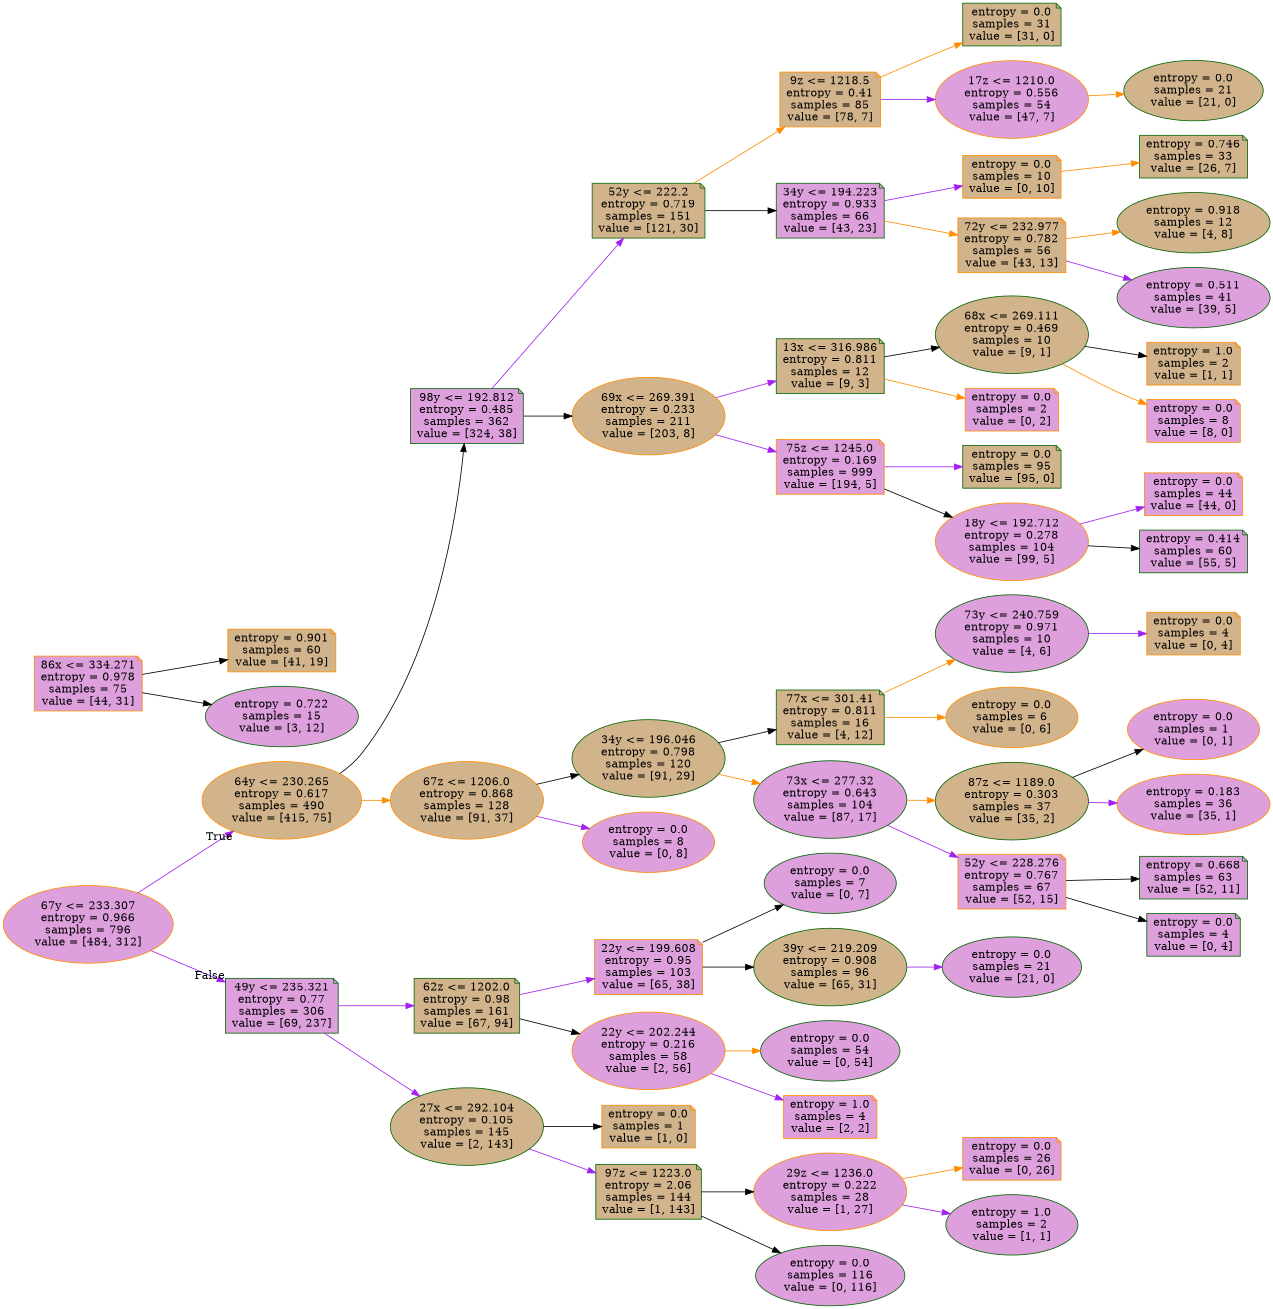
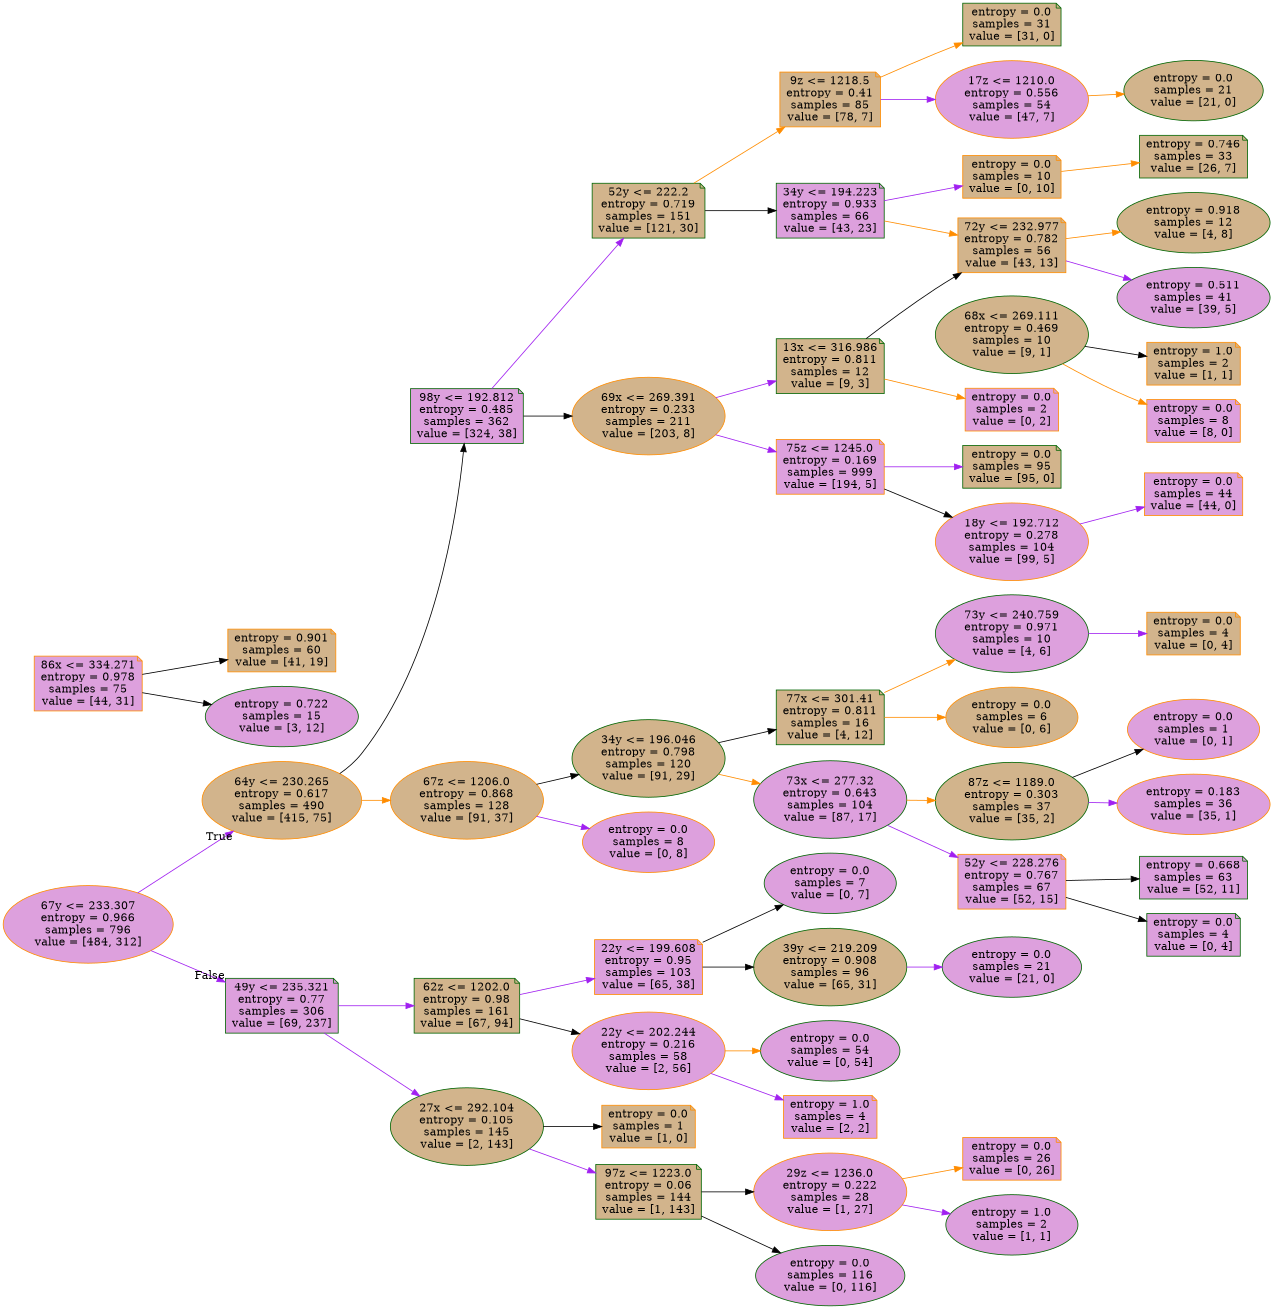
(908, 353) -> (909, 307)
(1194, 551) -> none
(649, 1192) -> (649, 1192)
